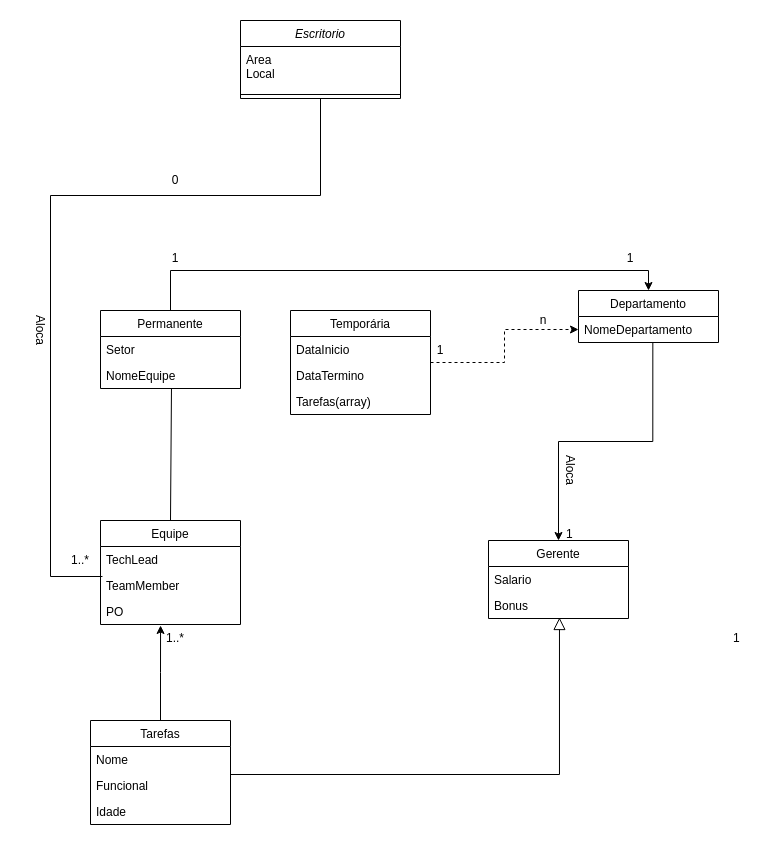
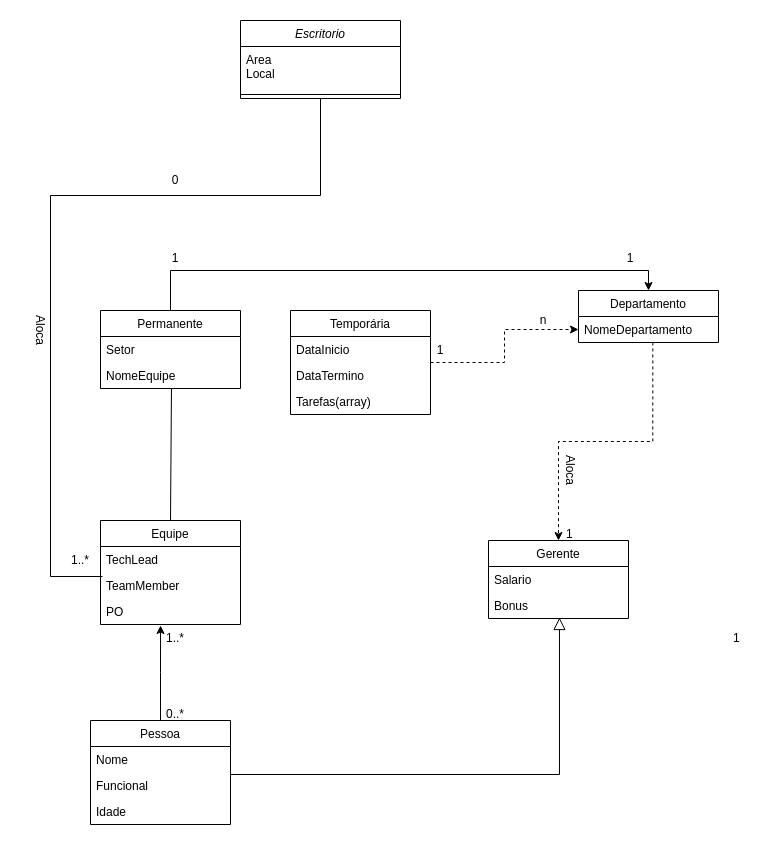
(609, 442) -> (609, 442)
none -> (181, 711)
(160, 734) -> (160, 734)
